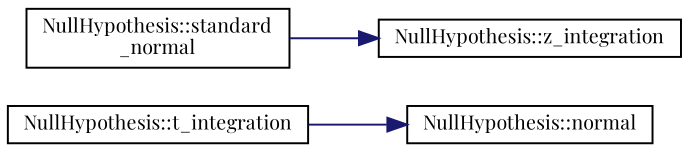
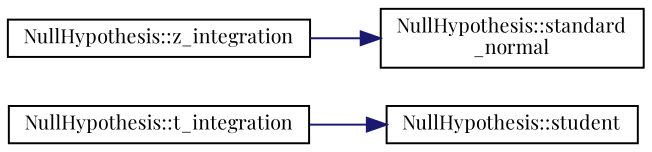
(324, 38) -> (335, 38)
(530, 125) -> (512, 125)
